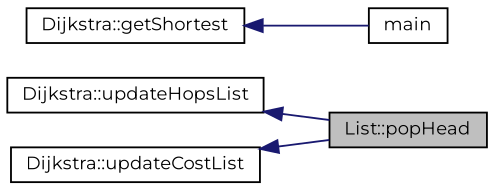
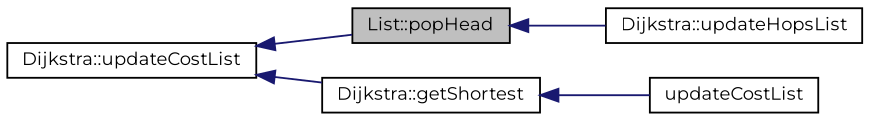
(408, 26) -> (734, 95)
none -> (298, 80)
(306, 117) -> (567, 26)
